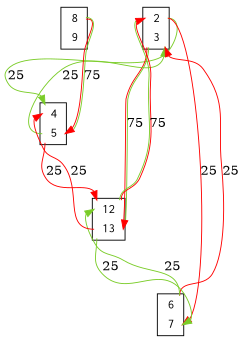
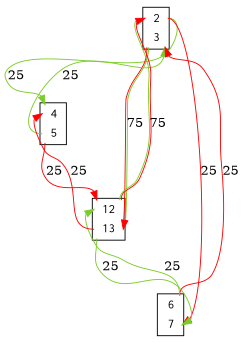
(74, 28) -> none
